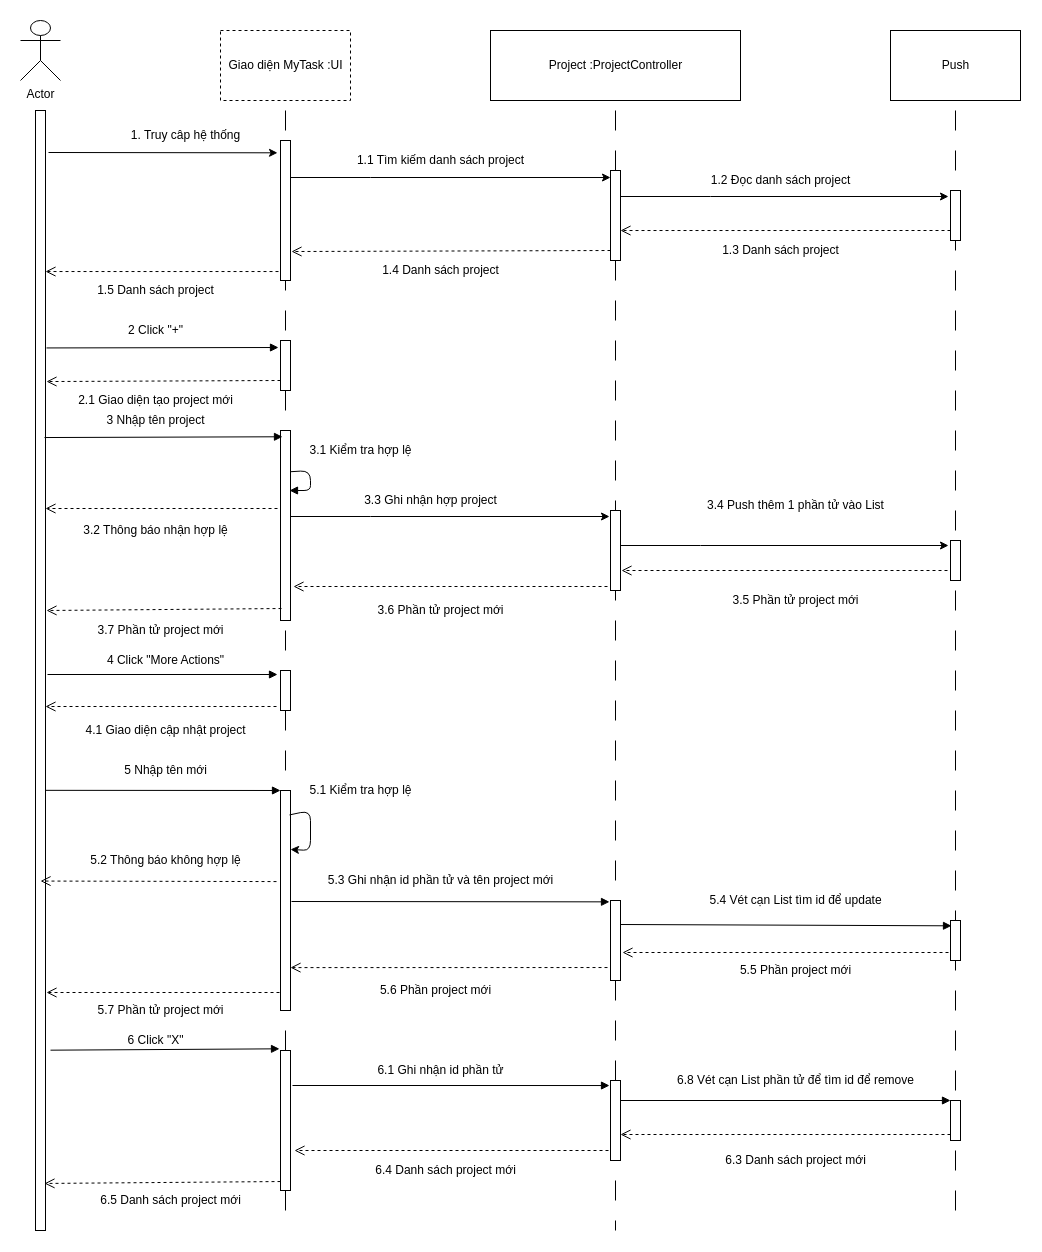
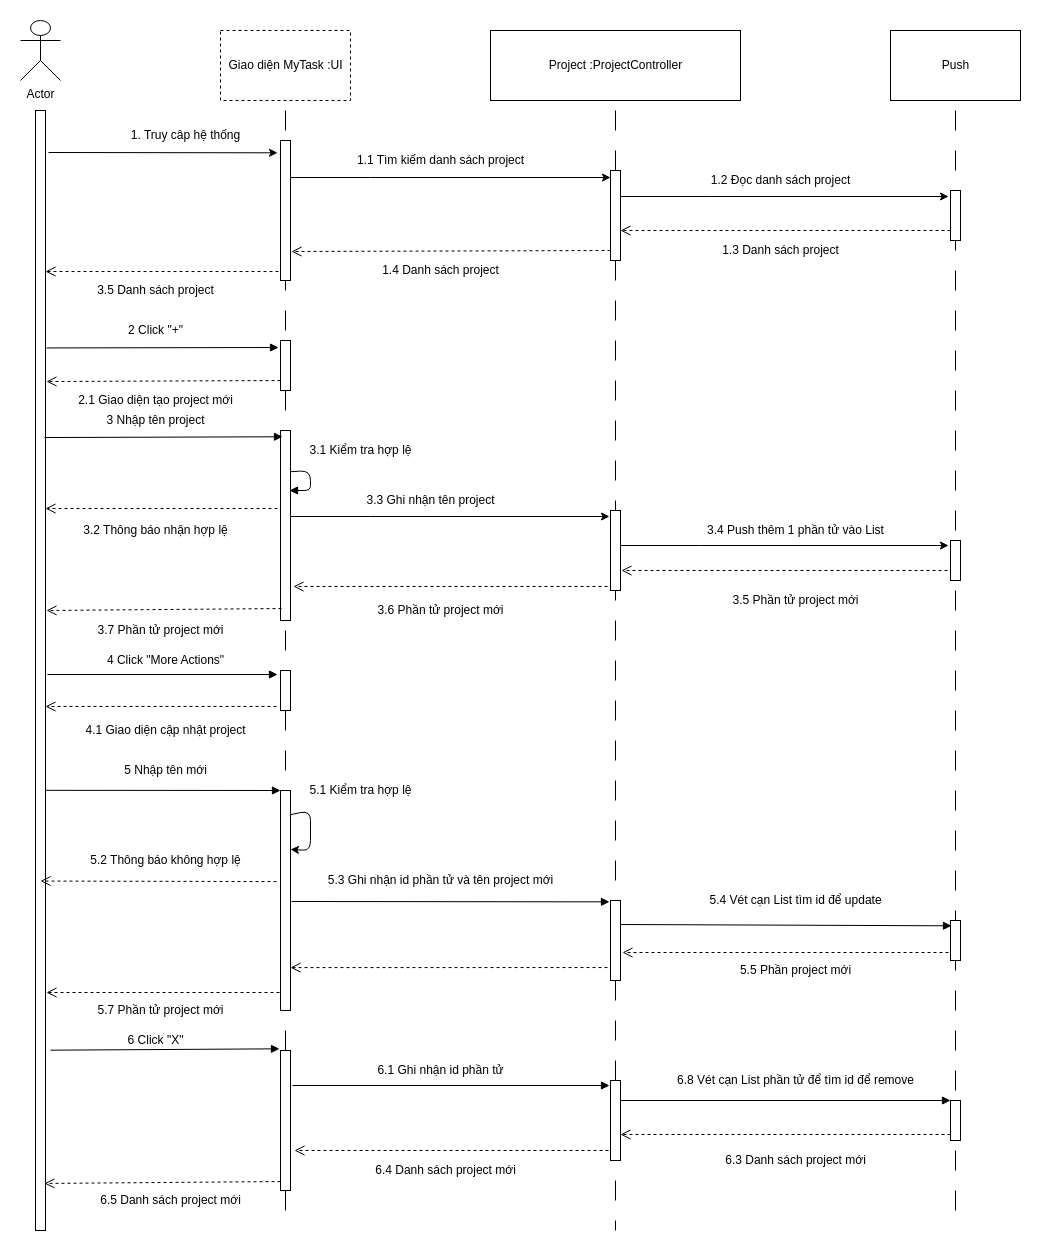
(156, 291) -> (156, 291)
(431, 501) -> (431, 501)
(796, 506) -> (796, 531)
(436, 991) -> none
